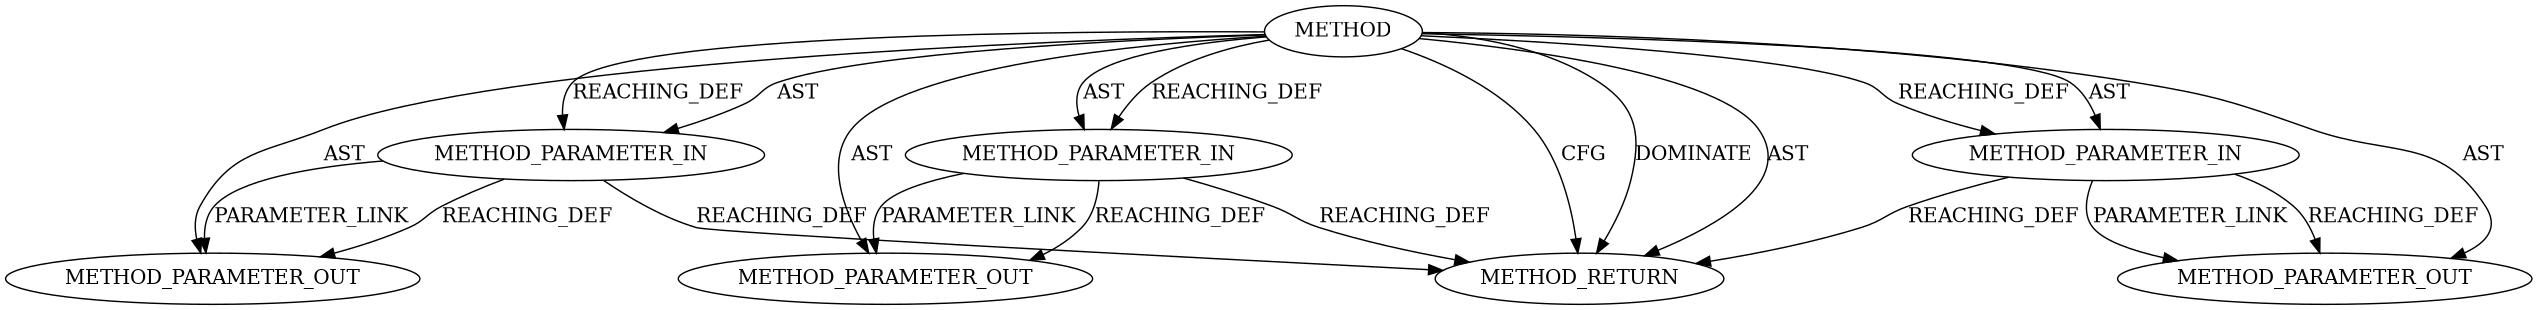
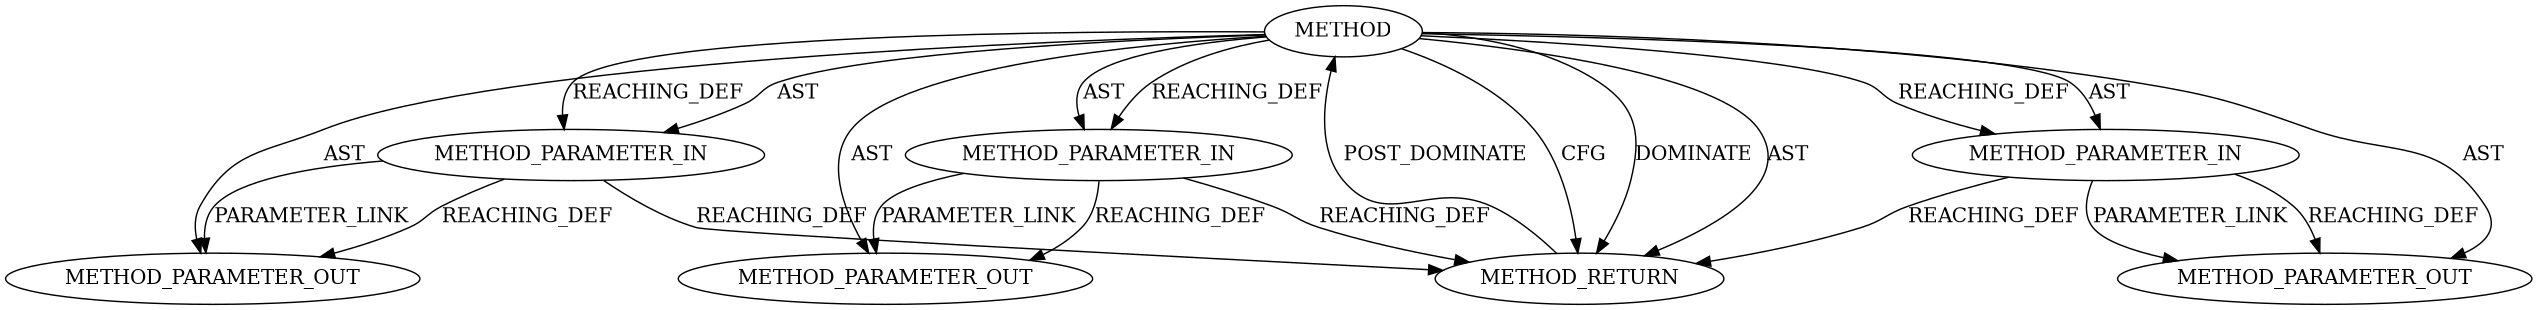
none -> (1398, 203)
